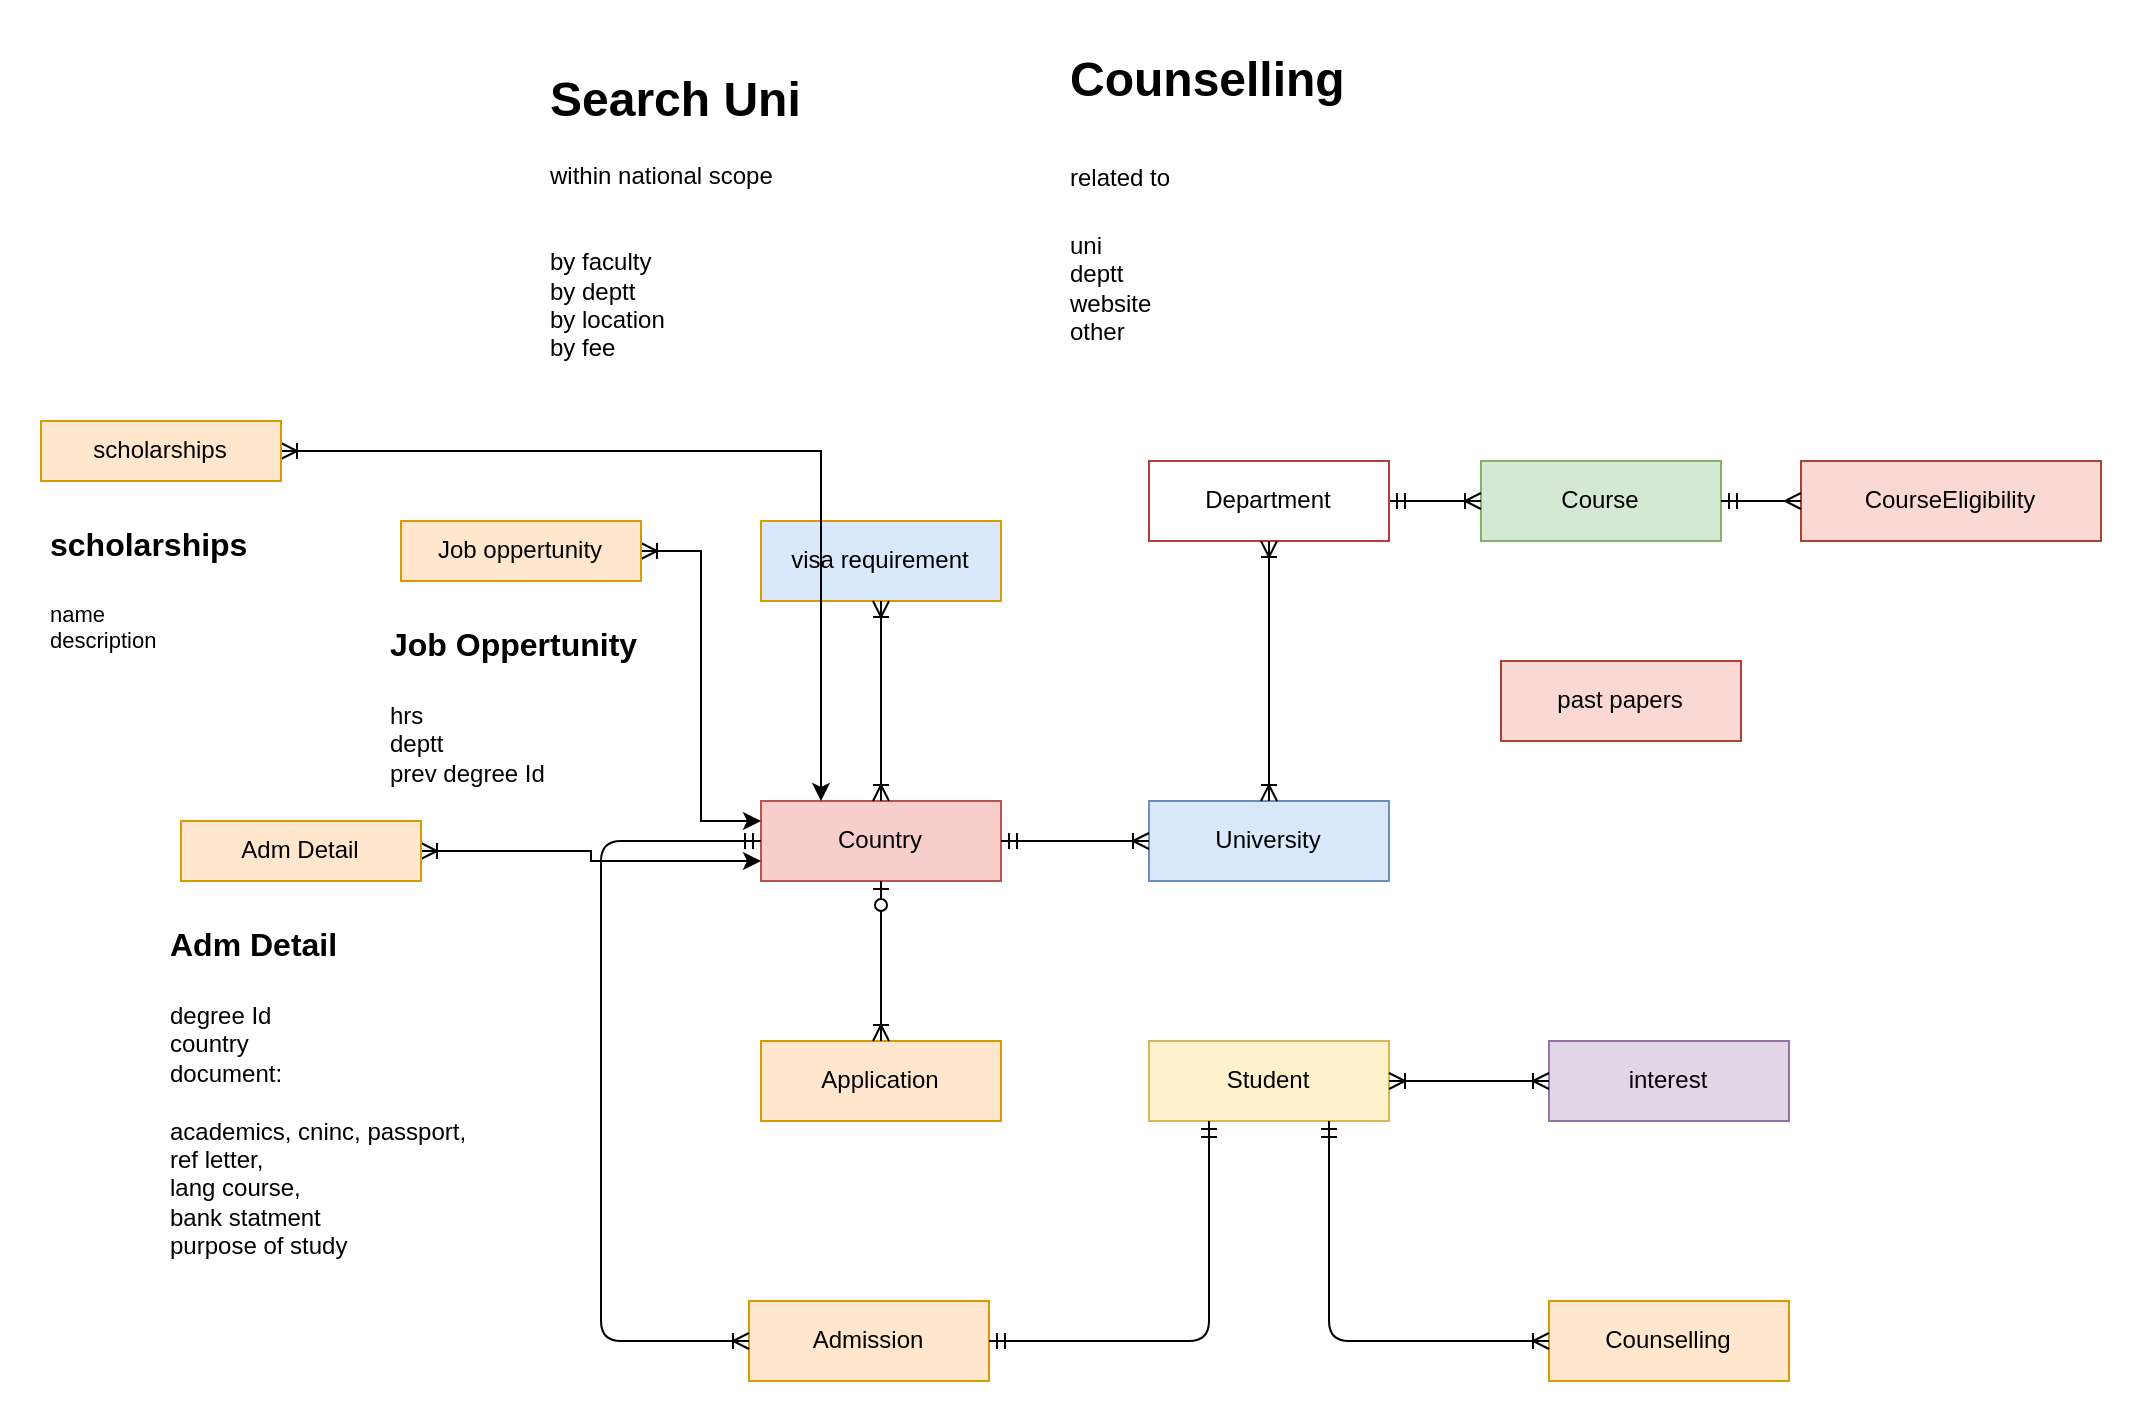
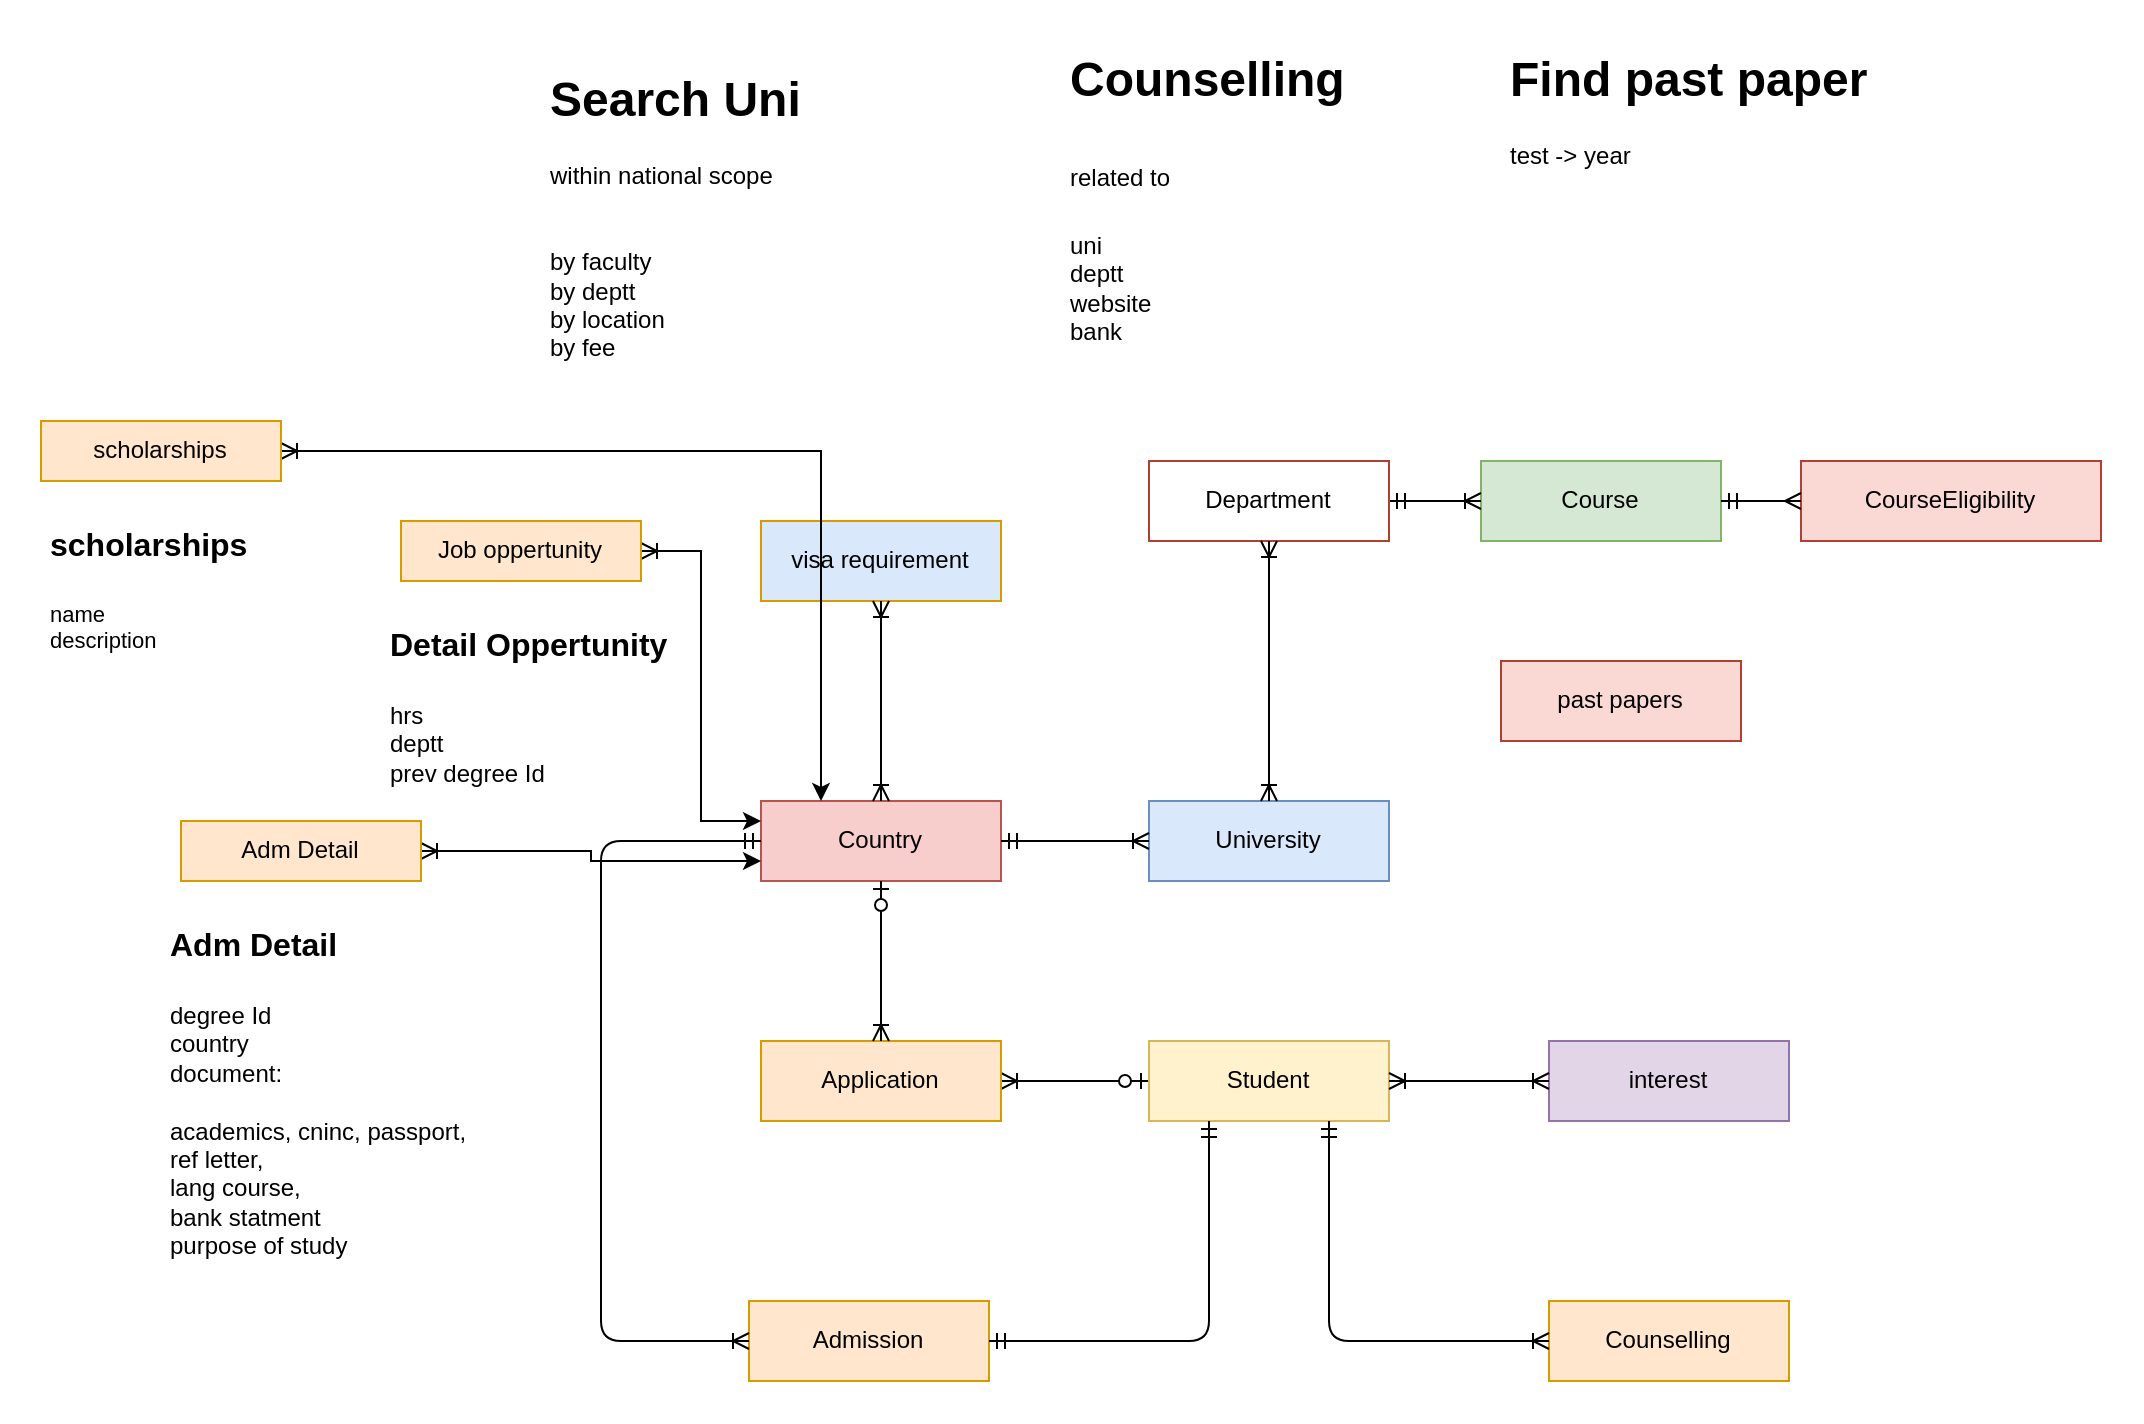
(1197, 93) -> (1197, 93)
none -> (1702, 111)
(486, 639) -> (499, 639)
none -> (1075, 1081)
